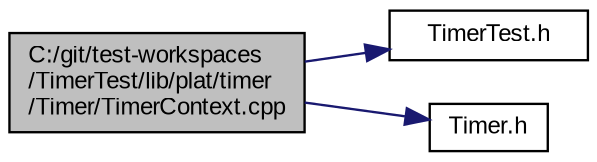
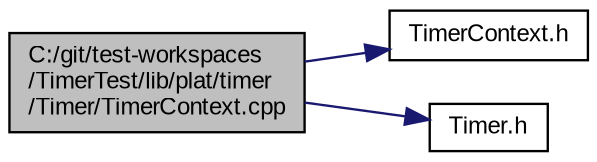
(489, 35) -> (489, 35)
